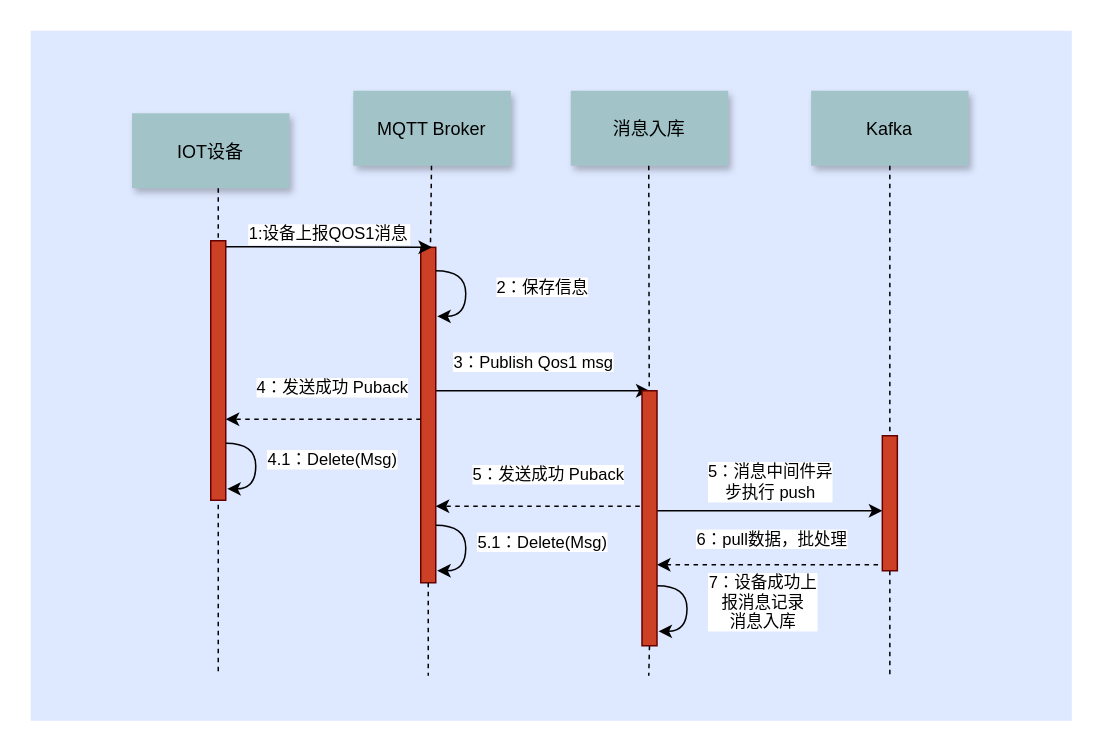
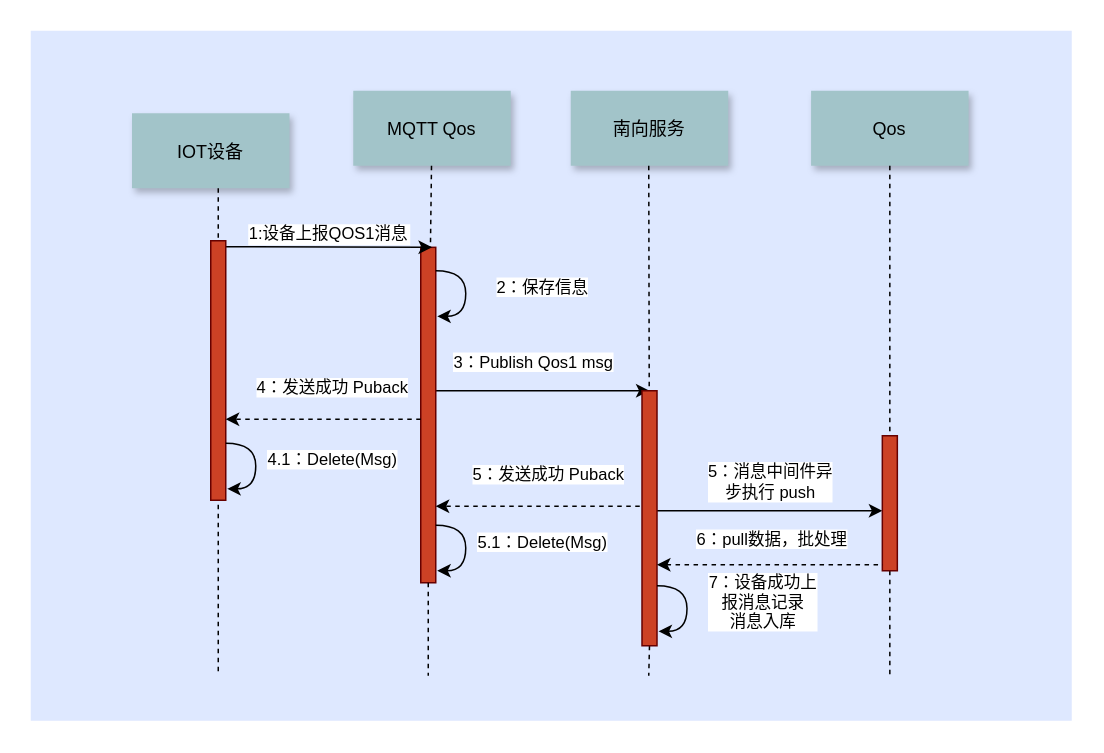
(431, 129) -> (431, 129)
(649, 129) -> (649, 129)
(889, 129) -> (889, 129)
